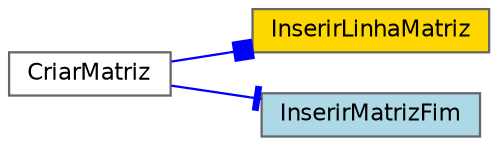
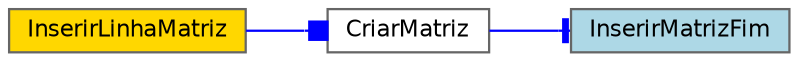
(201, 57) -> (275, 31)
